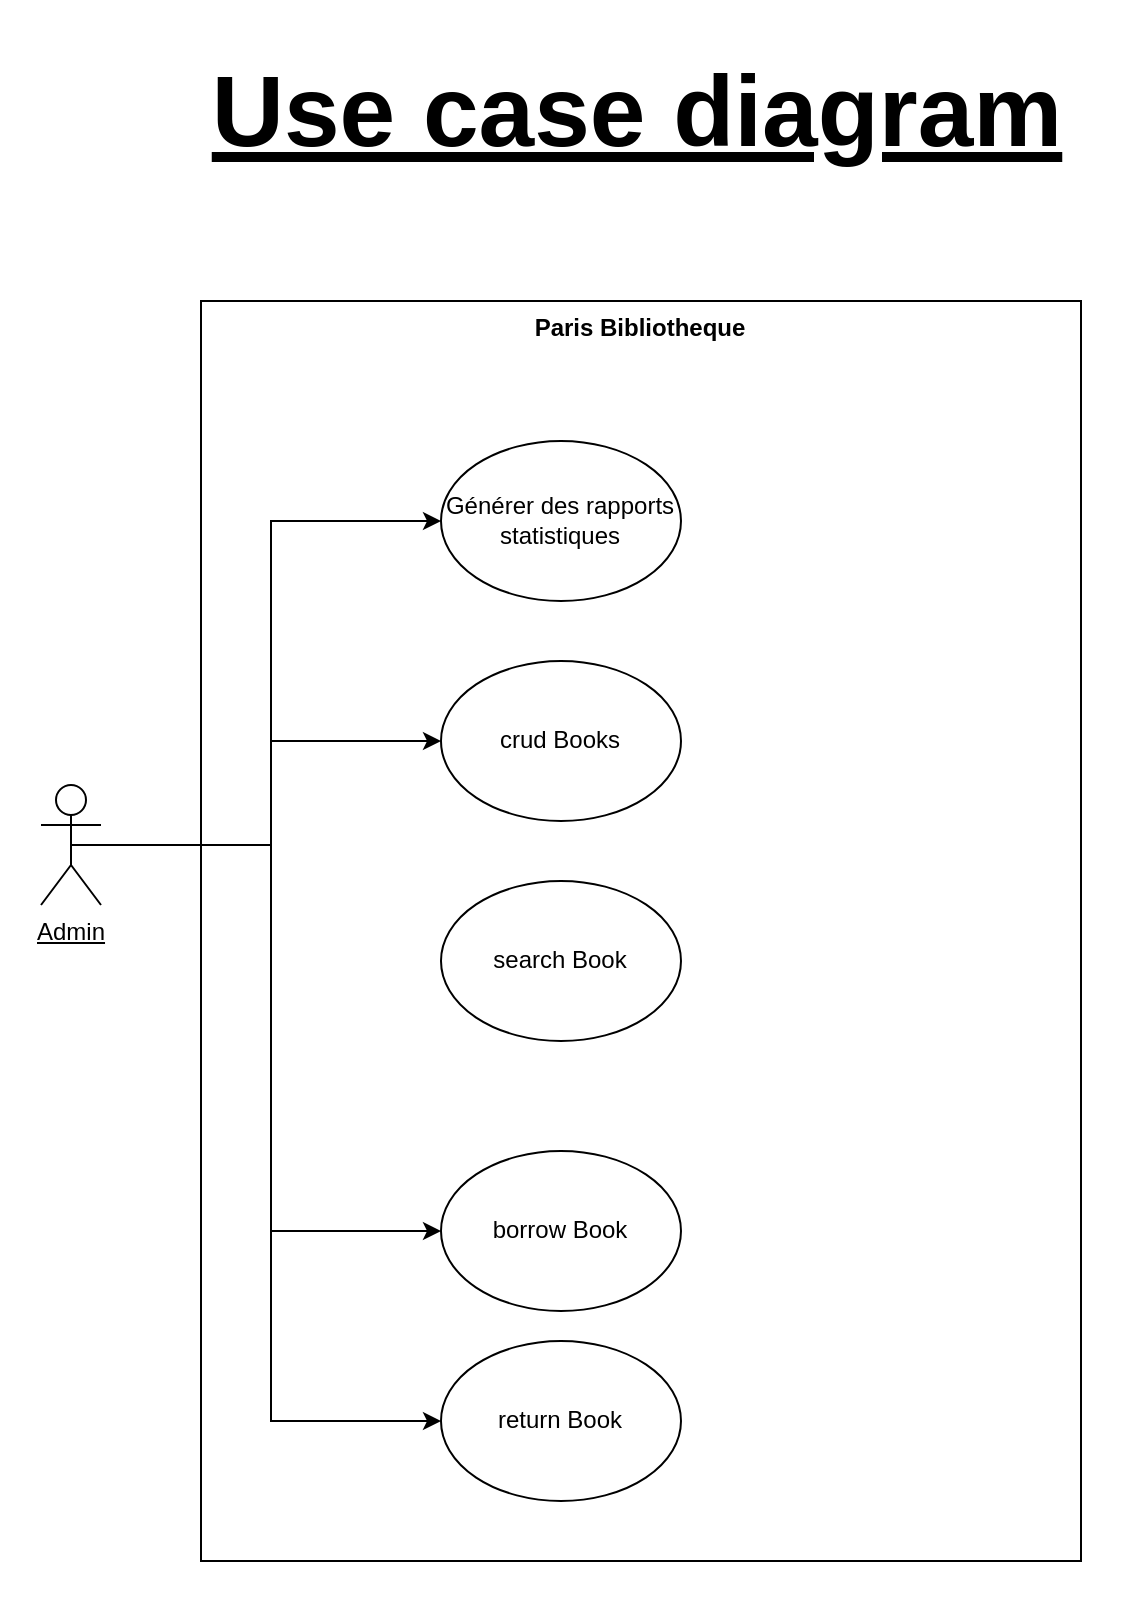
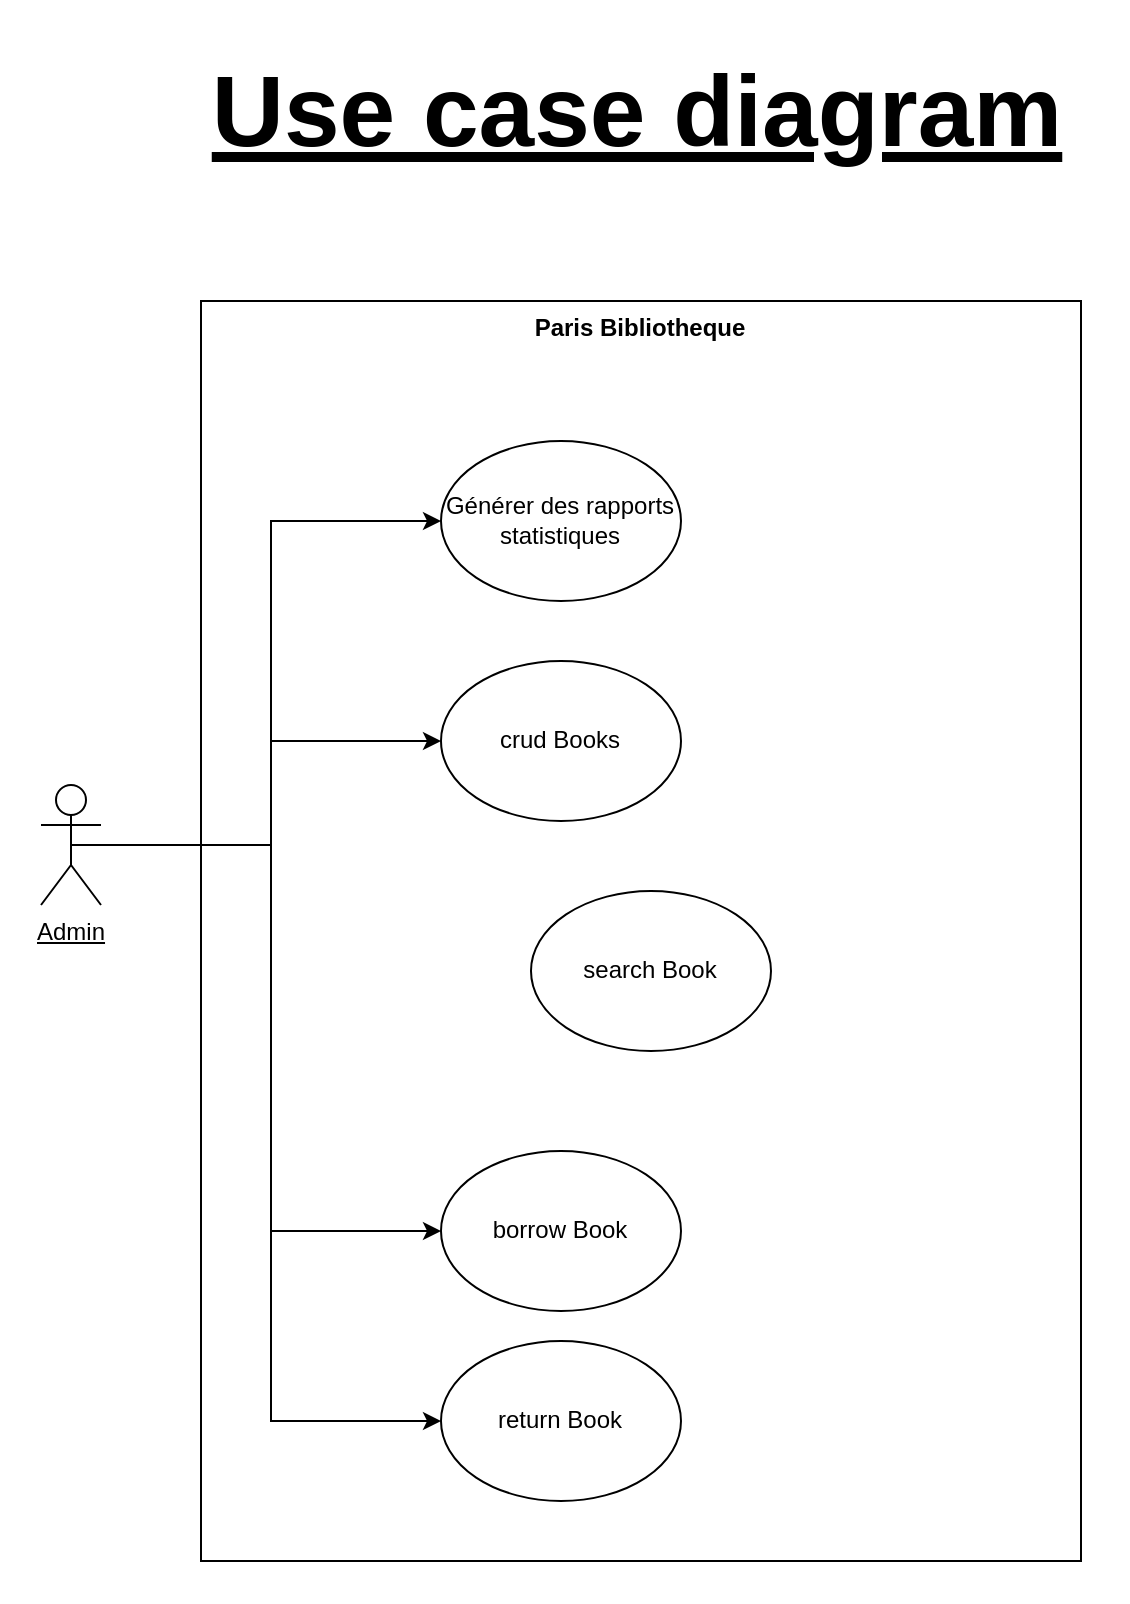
(561, 961) -> (651, 971)
